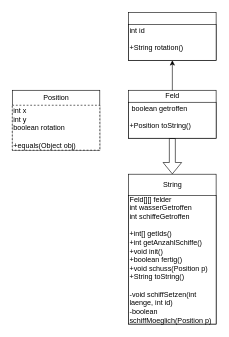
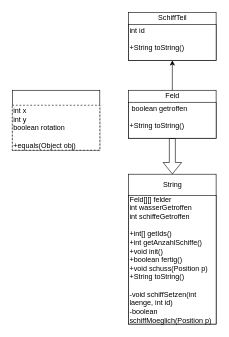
none -> (173, 18)
(163, 39) -> (163, 39)
(56, 98) -> none
(166, 117) -> (163, 117)
